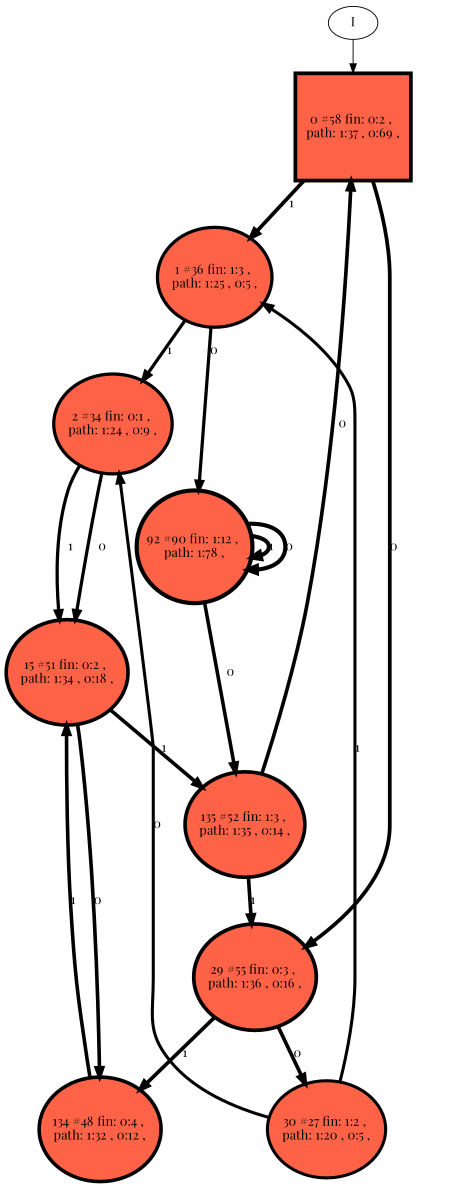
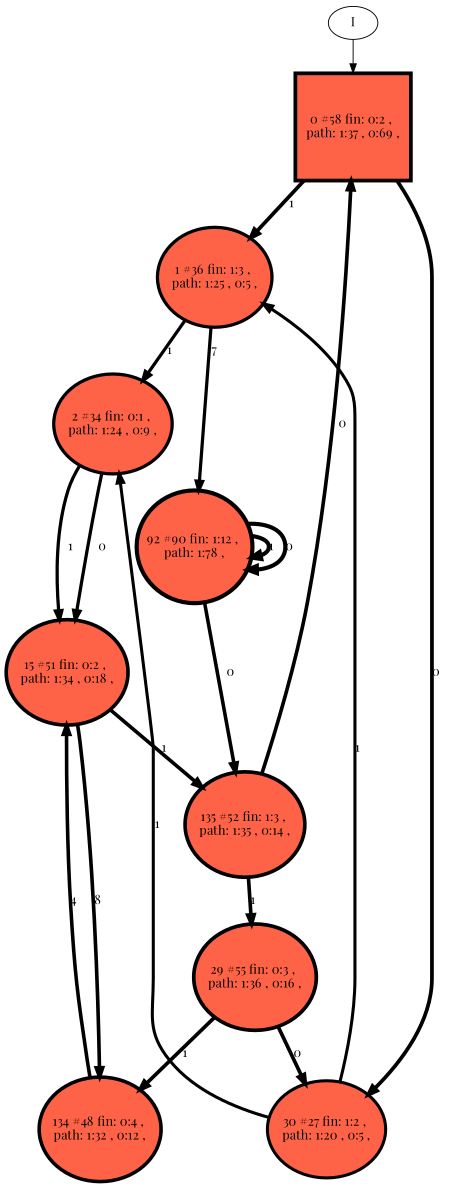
(216, 351) -> (216, 351)
(390, 574) -> (432, 639)
(159, 825) -> (159, 825)
(75, 901) -> (75, 901)
(100, 901) -> (100, 901)
